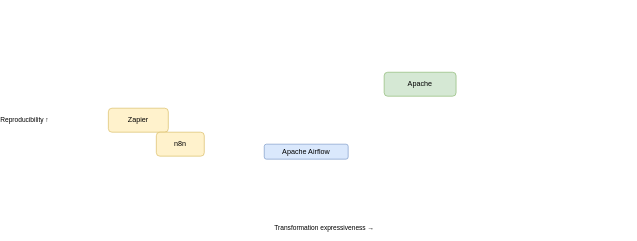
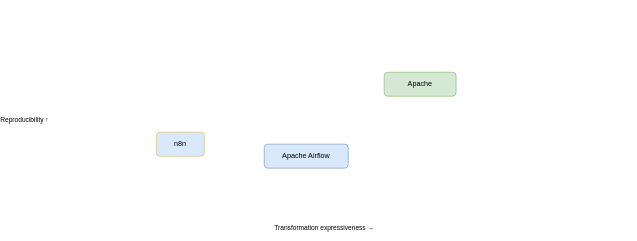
(138, 120) -> none
(180, 144) -> (180, 144)
(306, 152) -> (306, 156)
